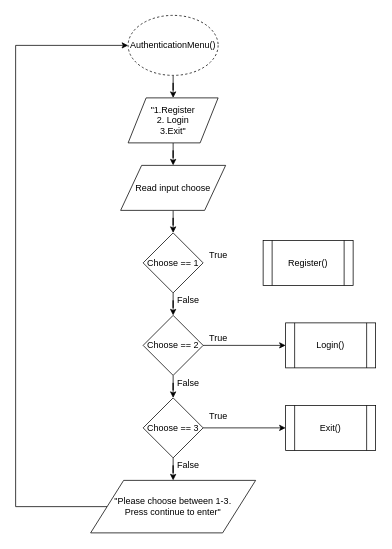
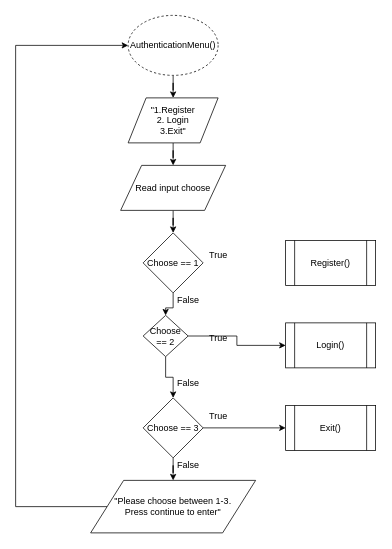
(308, 263) -> (330, 263)
(173, 345) -> (165, 336)
